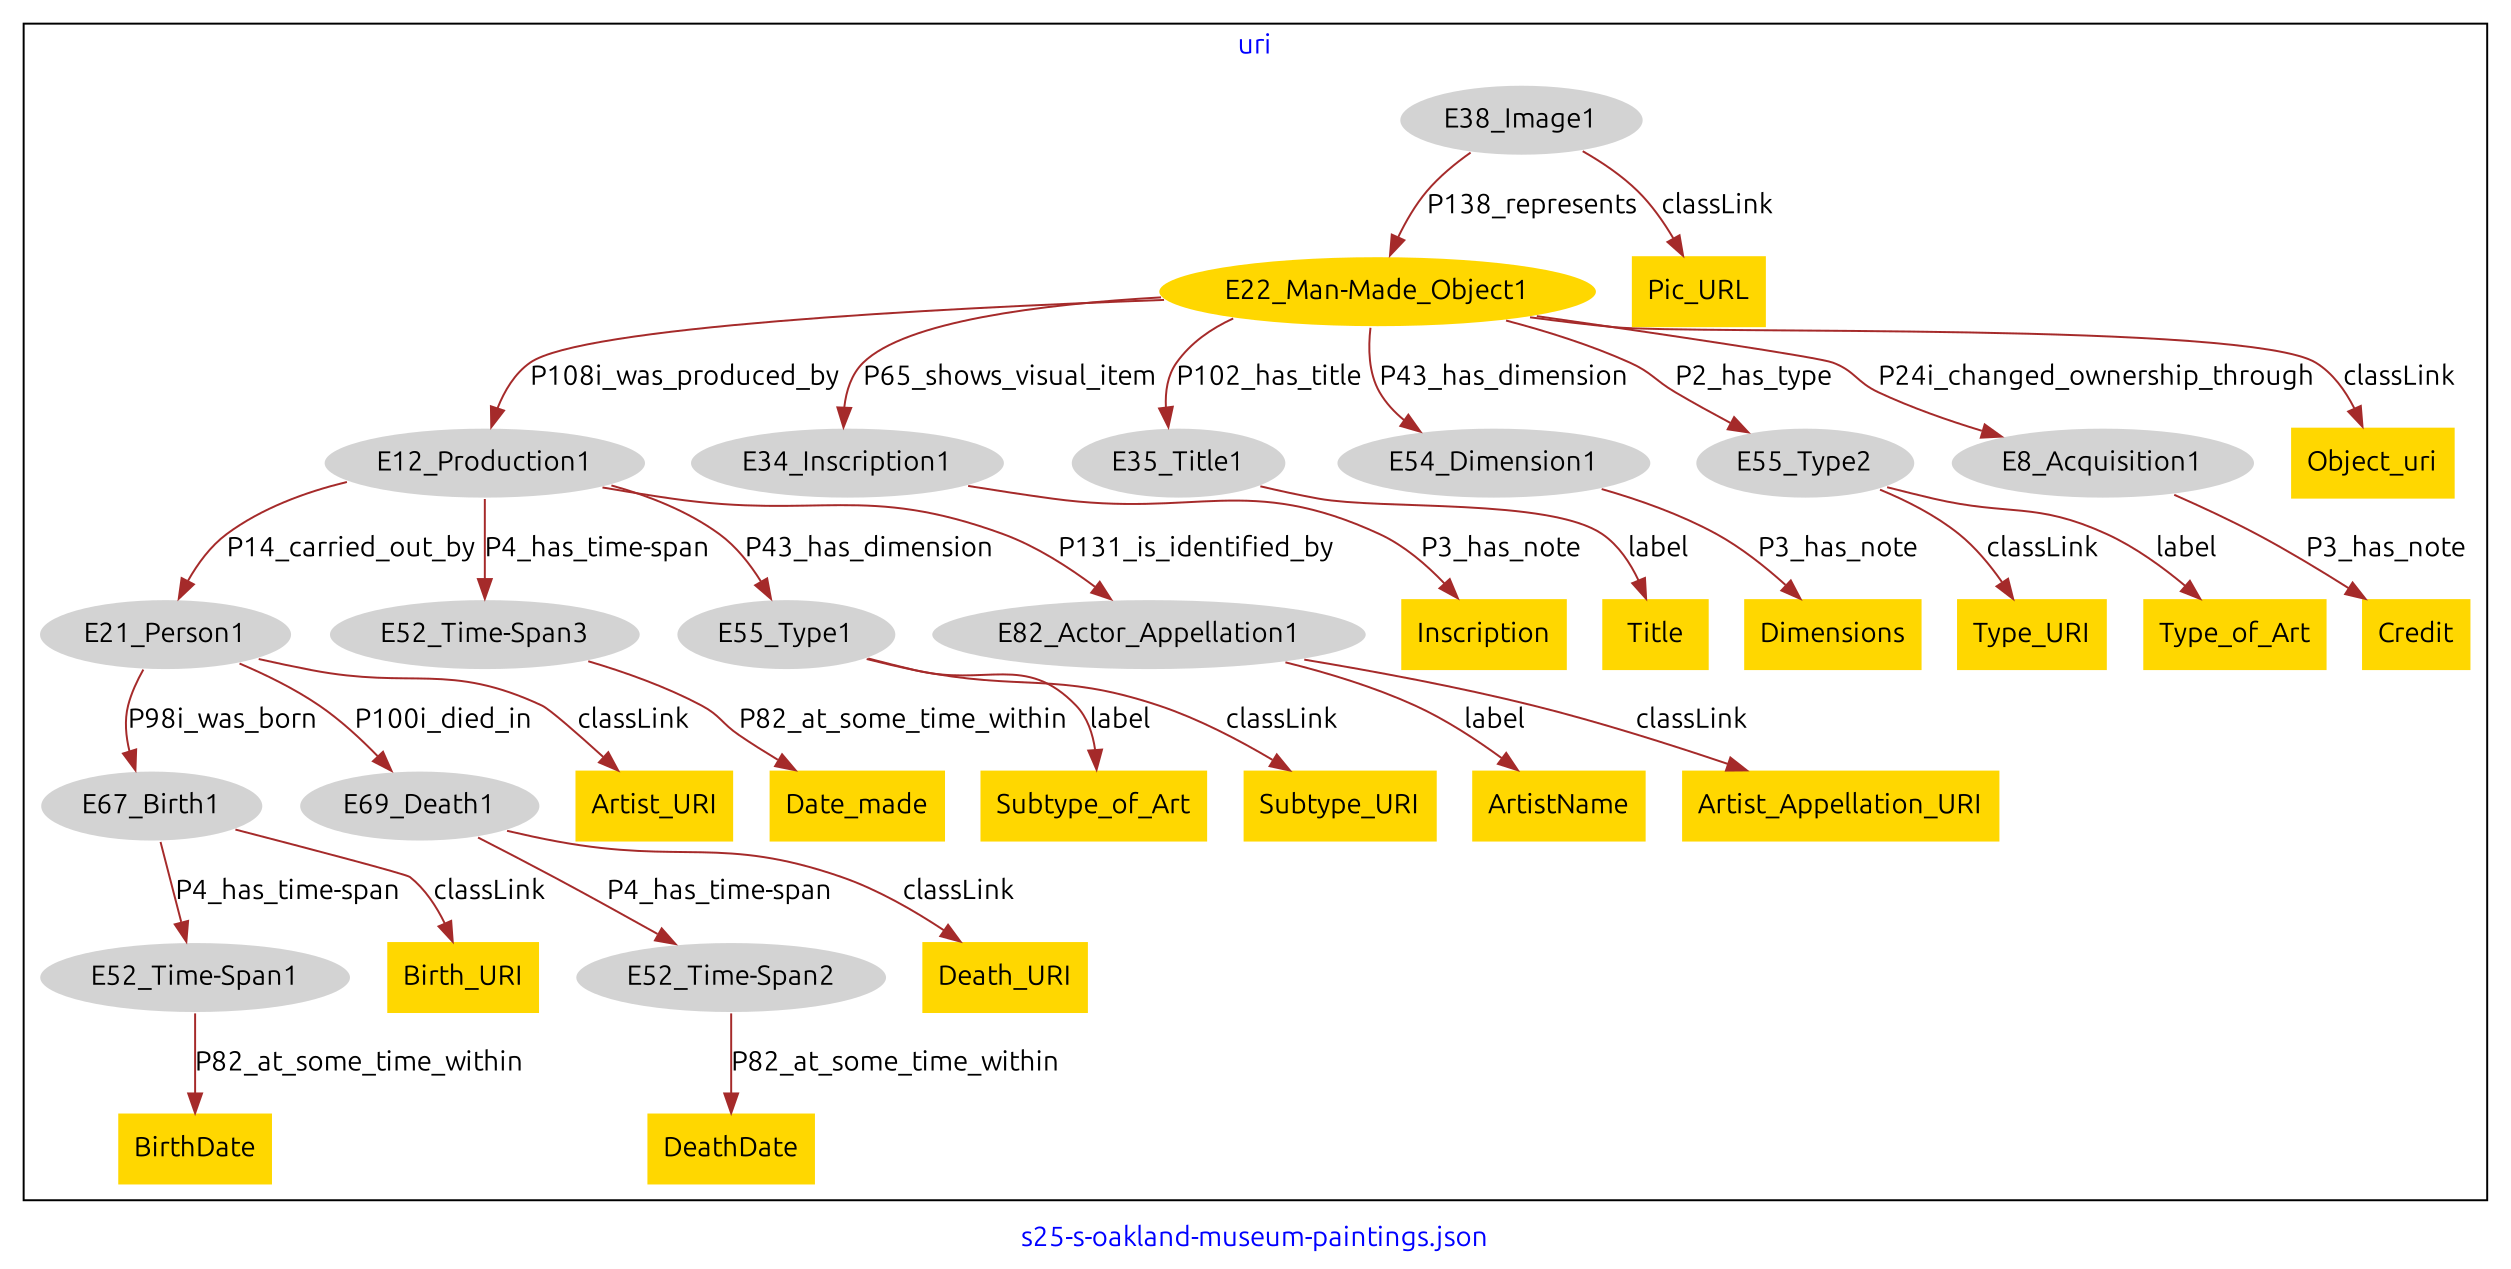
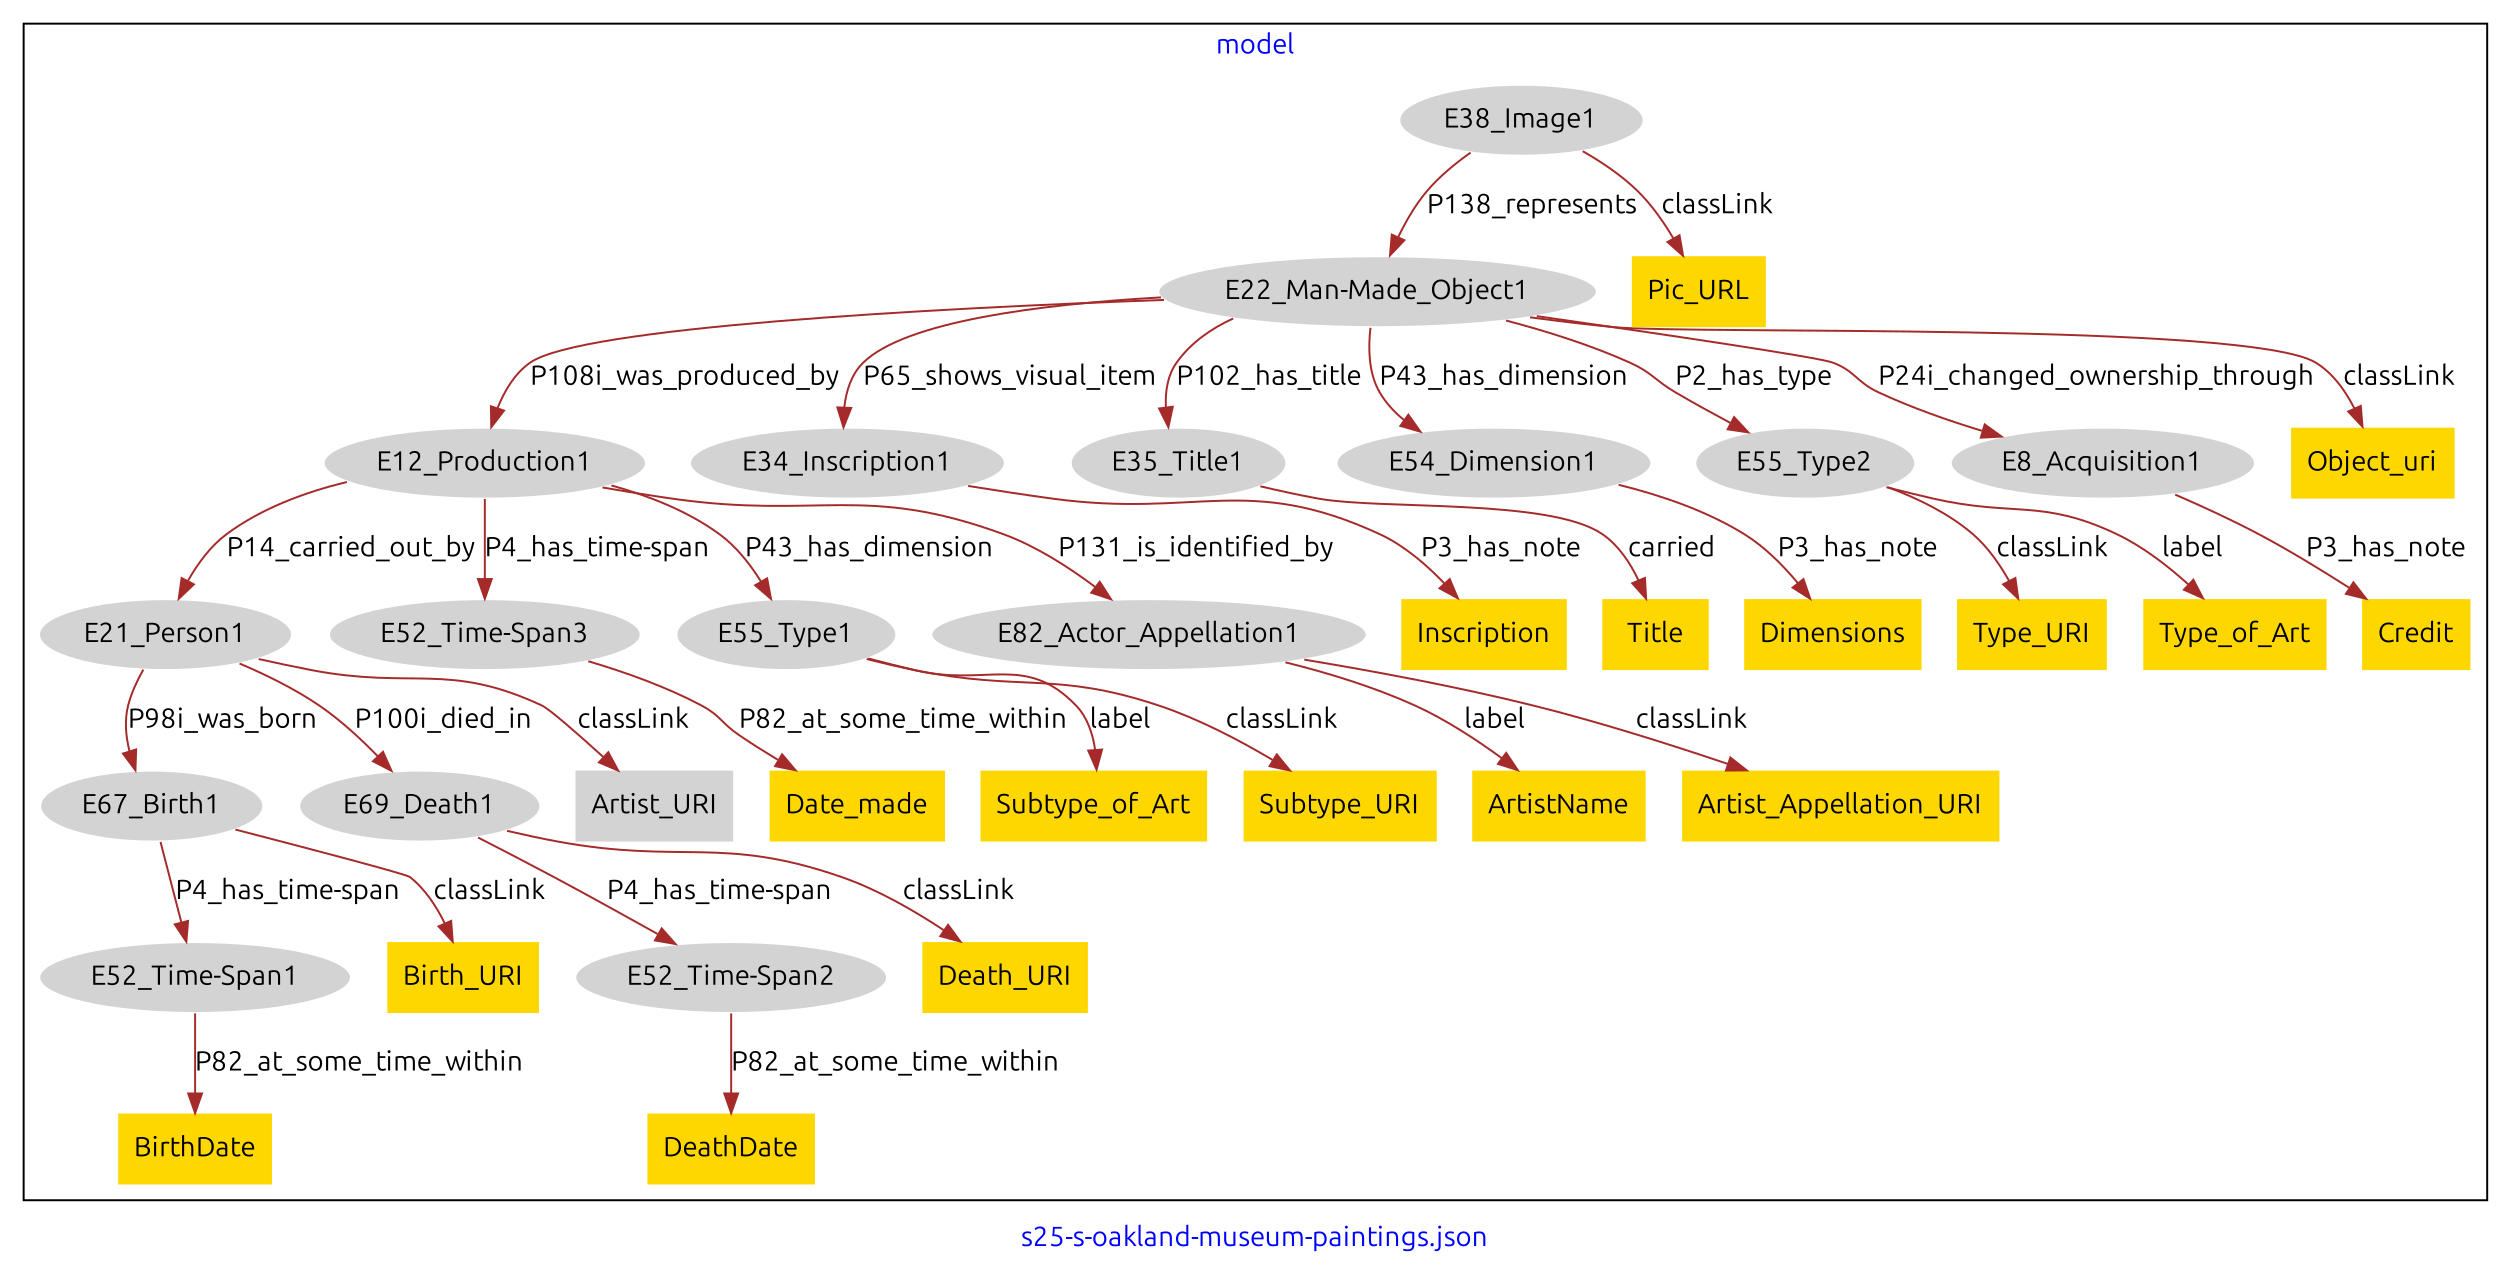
(1255, 46) -> (1255, 46)
(1378, 292) -> (1378, 292)
(1658, 549) -> (1672, 549)
(654, 806) -> (654, 806)
